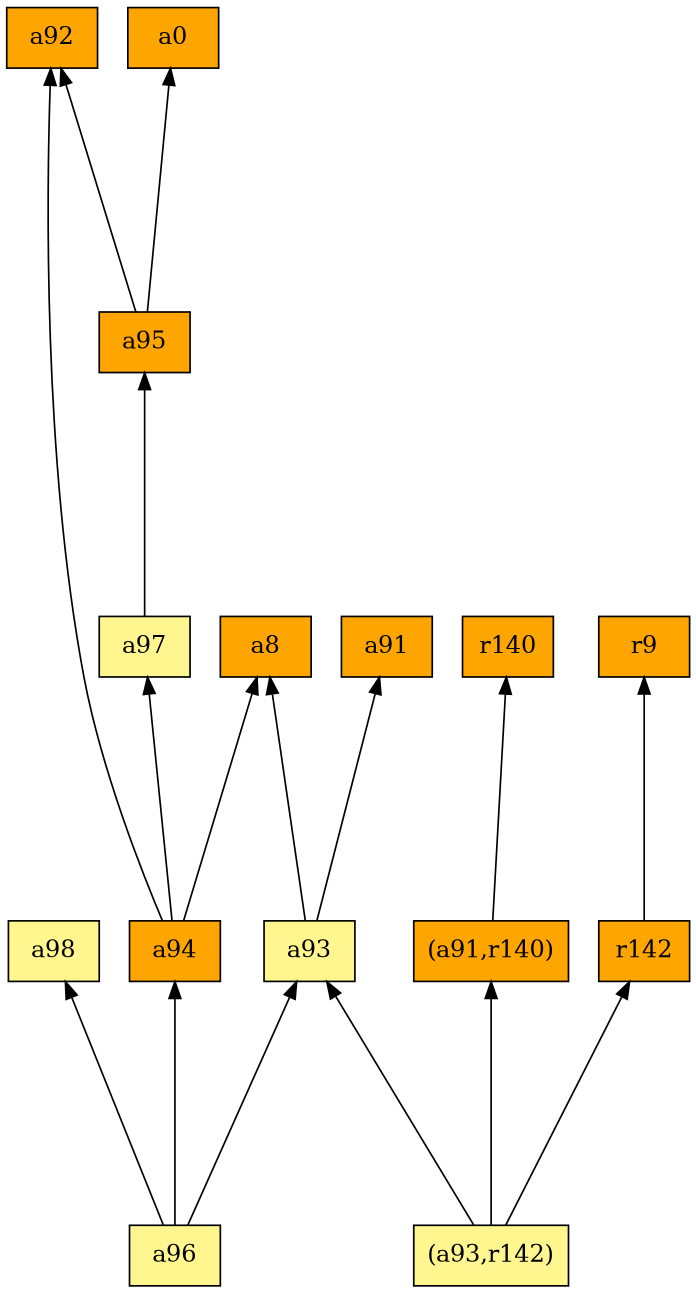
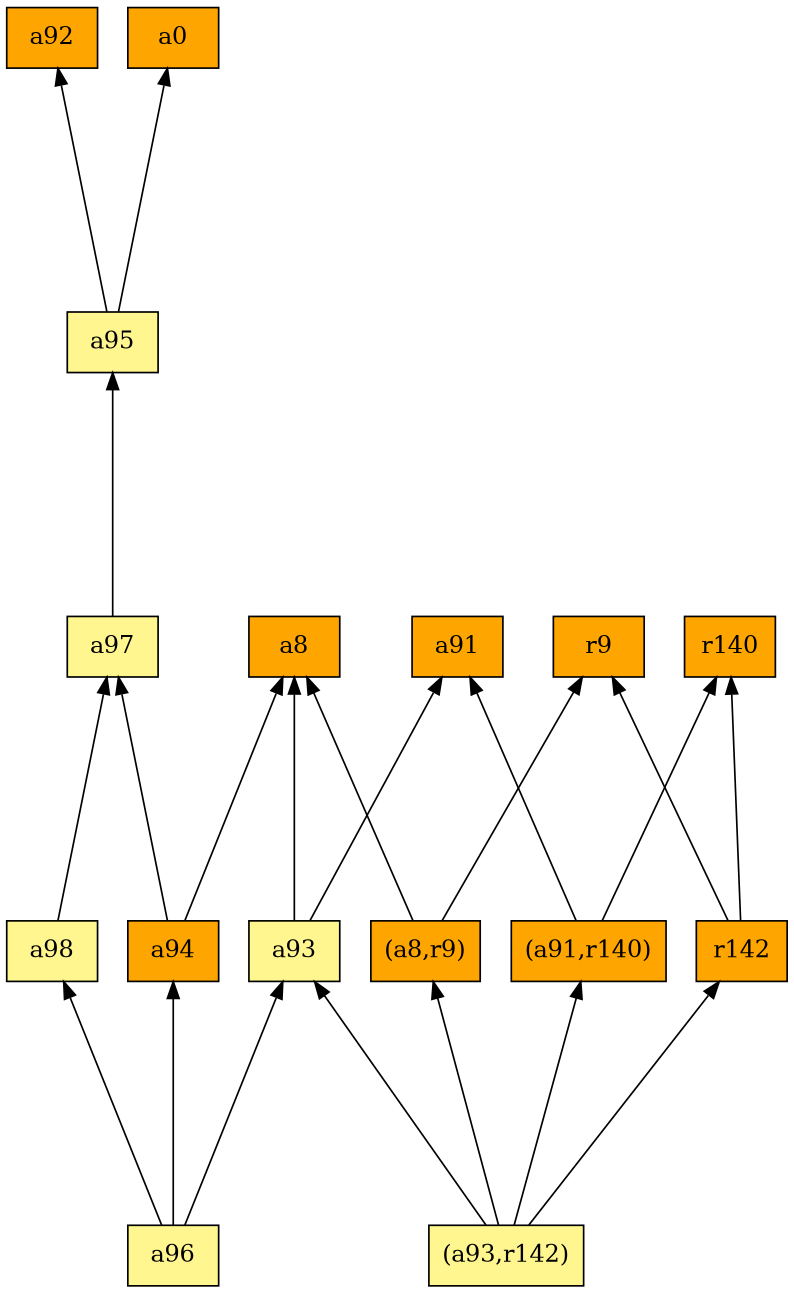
(145, 342) -> (113, 342)
(61, 510) -> none
none -> (81, 807)
none -> (526, 807)
none -> (736, 807)
none -> (426, 951)
